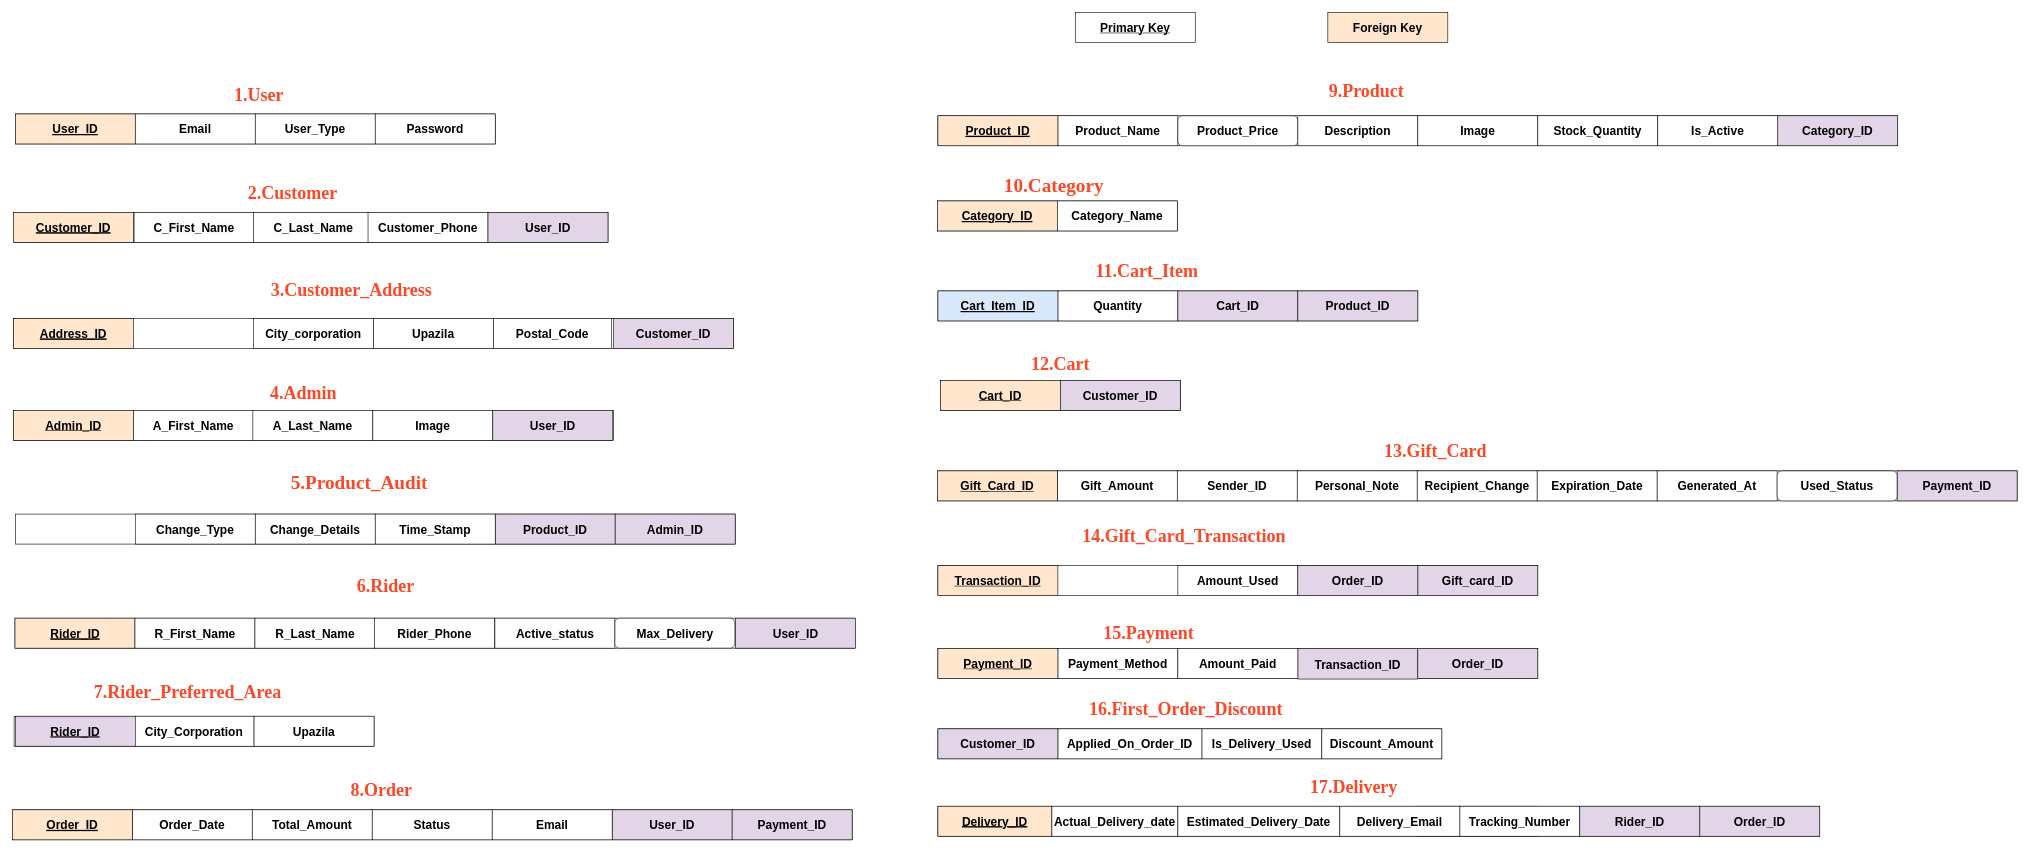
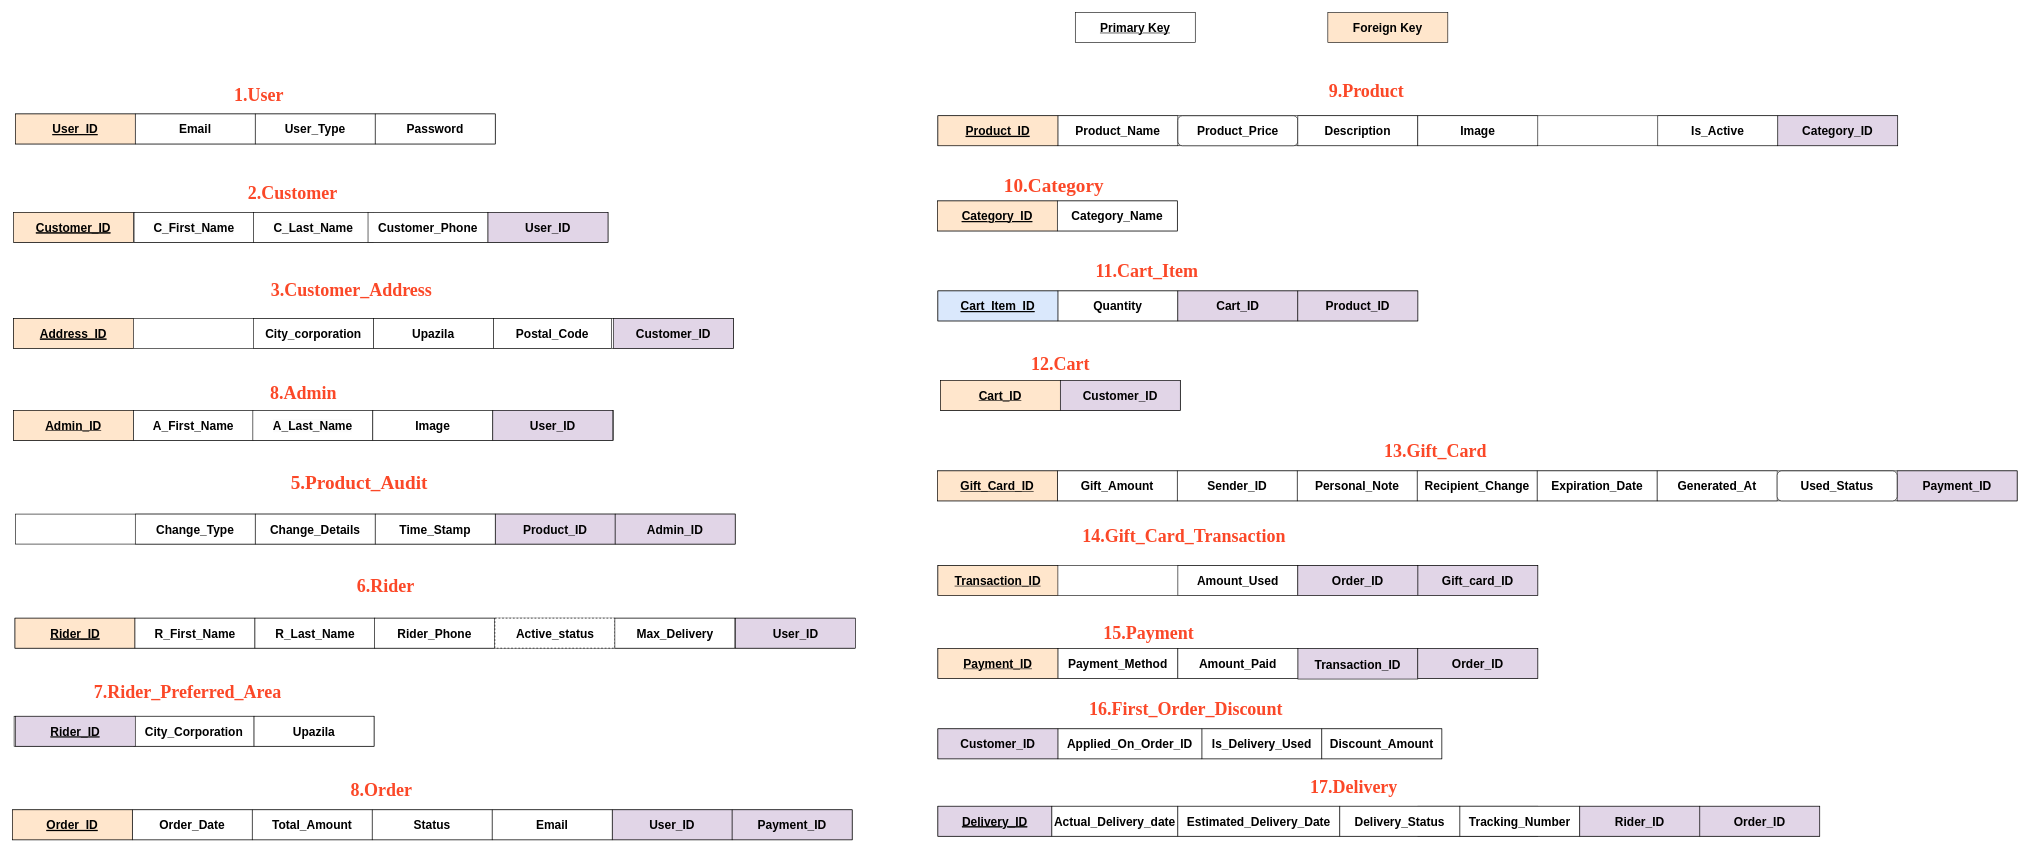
(1598, 131) -> none
(304, 392) -> (304, 392)
(555, 633) -> (555, 633)
(675, 633) -> (675, 633)
(995, 821) -> (995, 821)
(1400, 821) -> (1400, 821)
